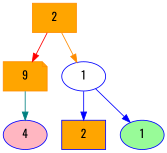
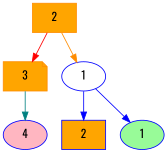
(25, 76) -> (25, 76)
